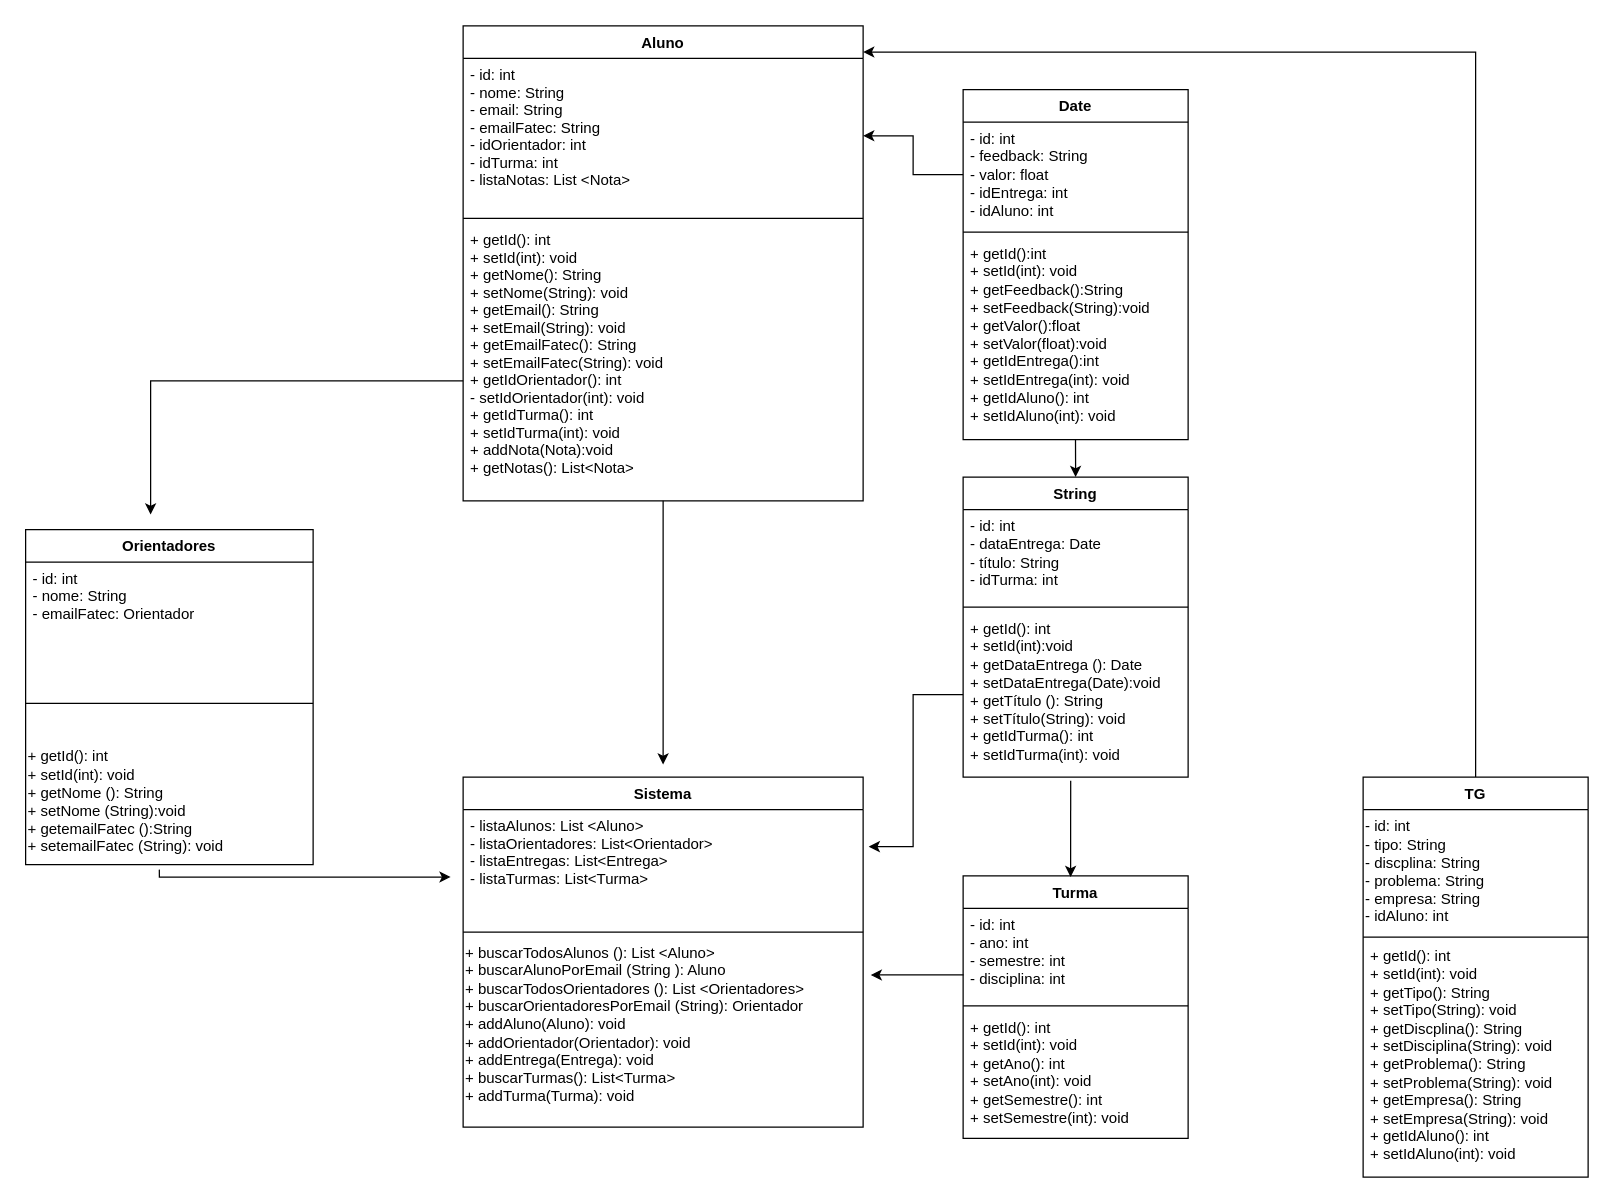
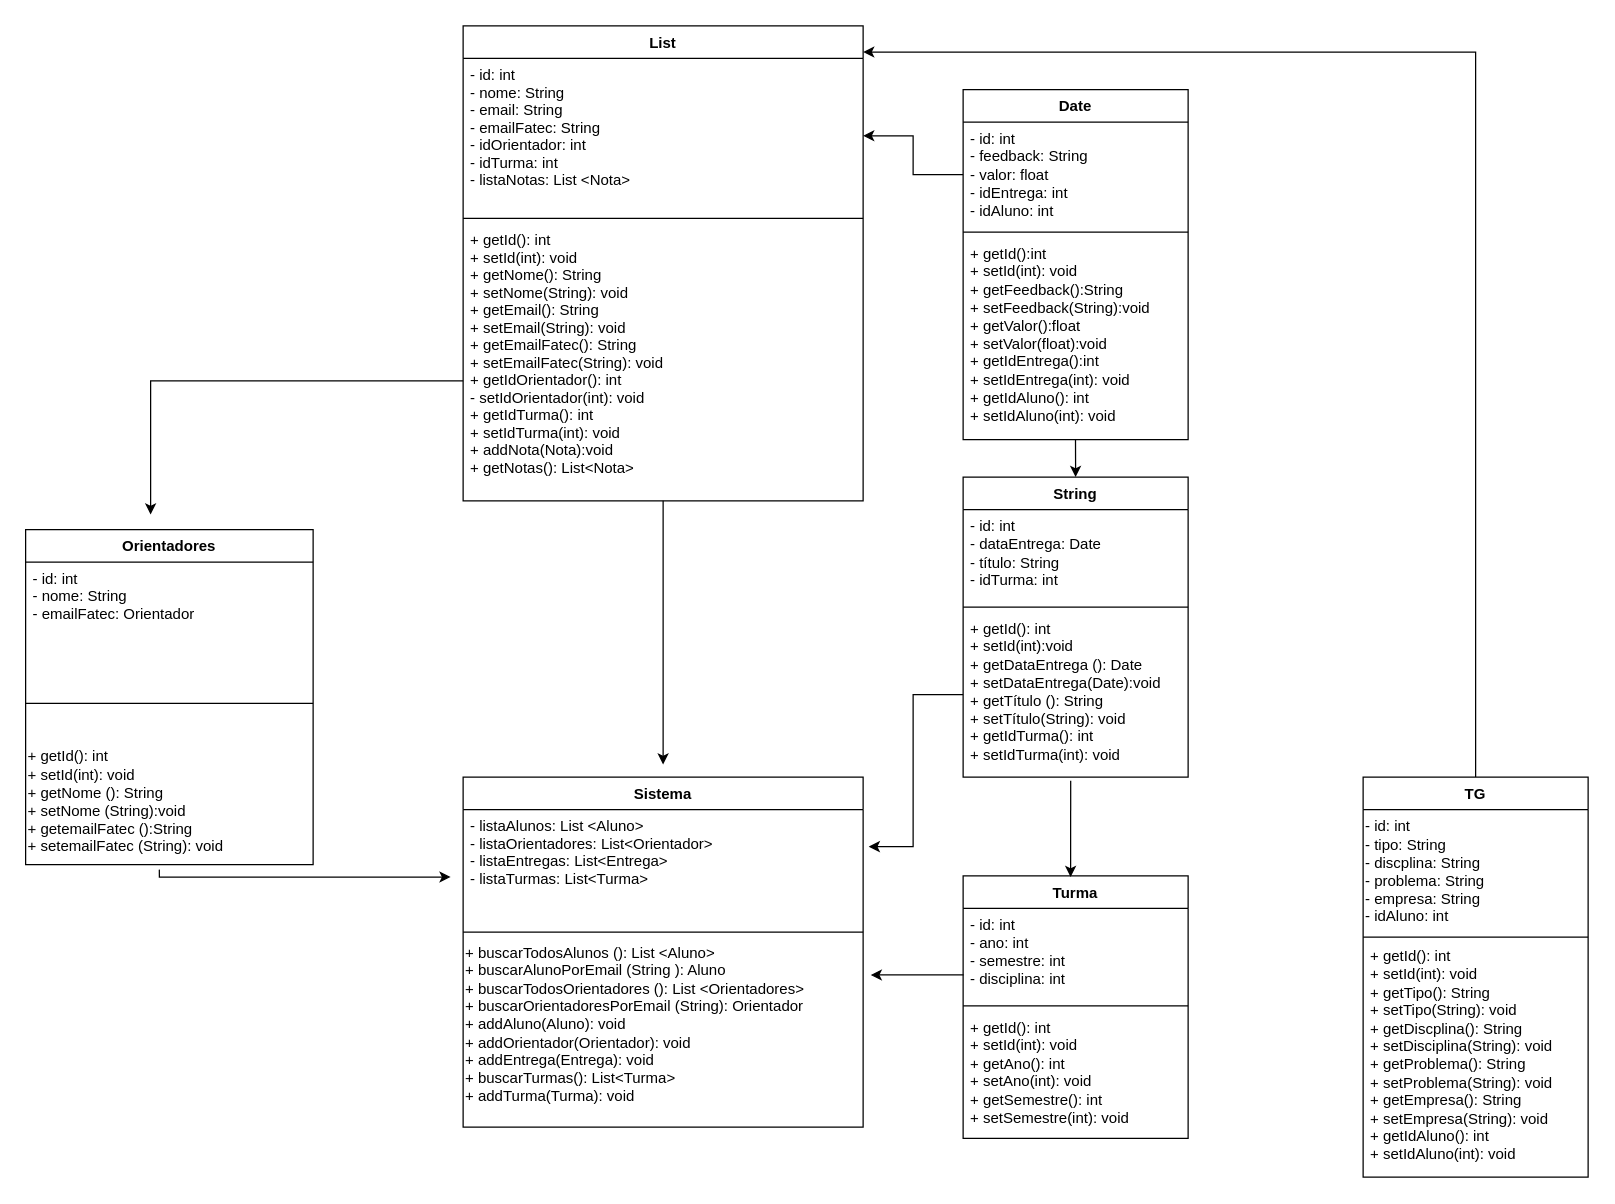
(663, 43) -> (663, 43)
